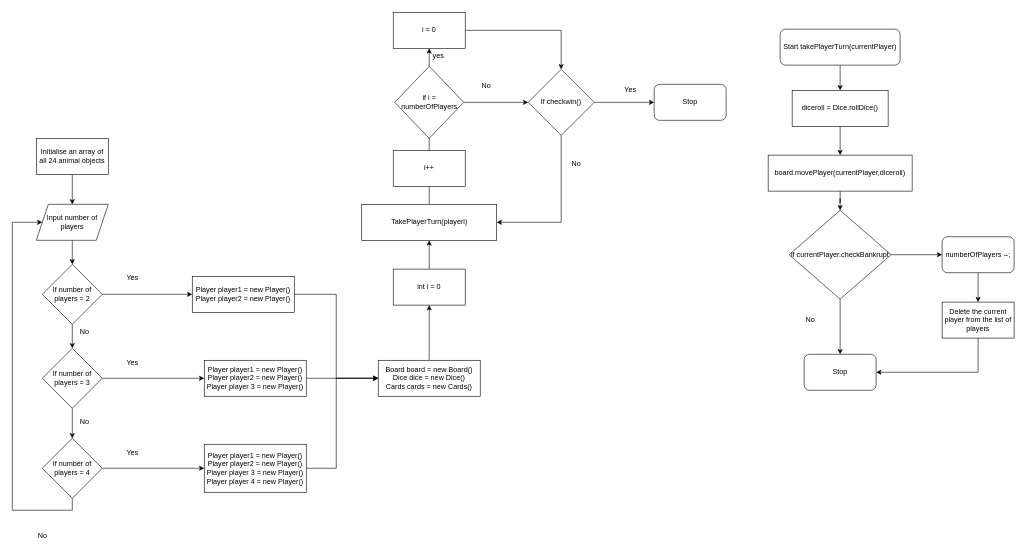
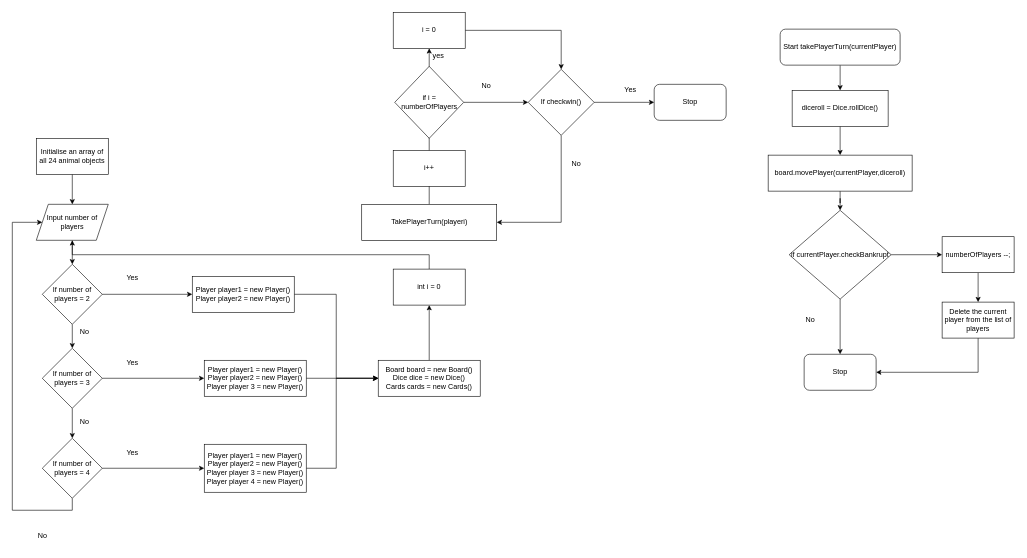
(429, 245) -> (252, 255)
(978, 255) -> (978, 255)
